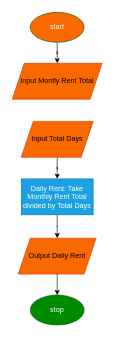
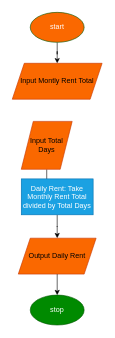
(57, 140) -> (47, 146)
